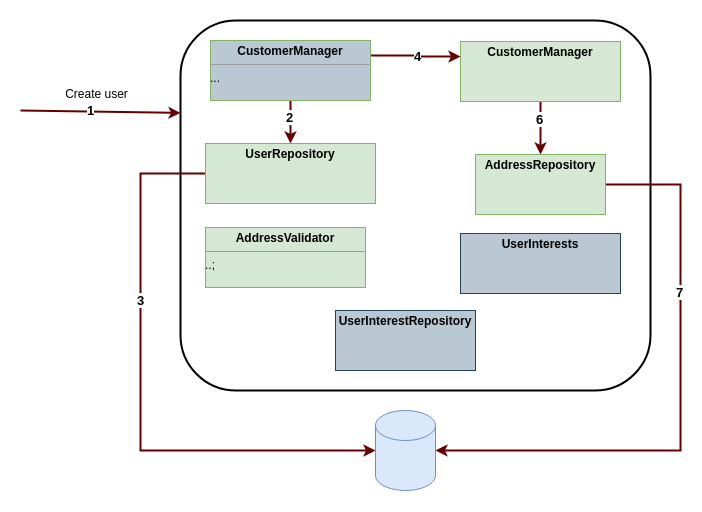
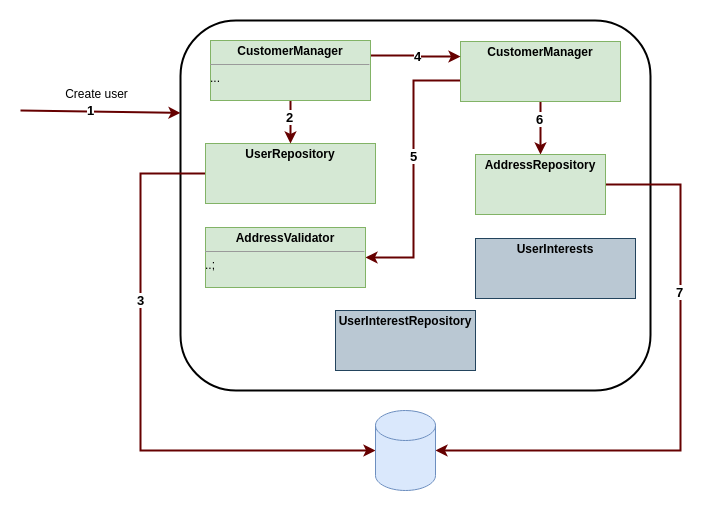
(291, 71) -> (291, 71)
none -> (414, 165)
(541, 264) -> (556, 269)
